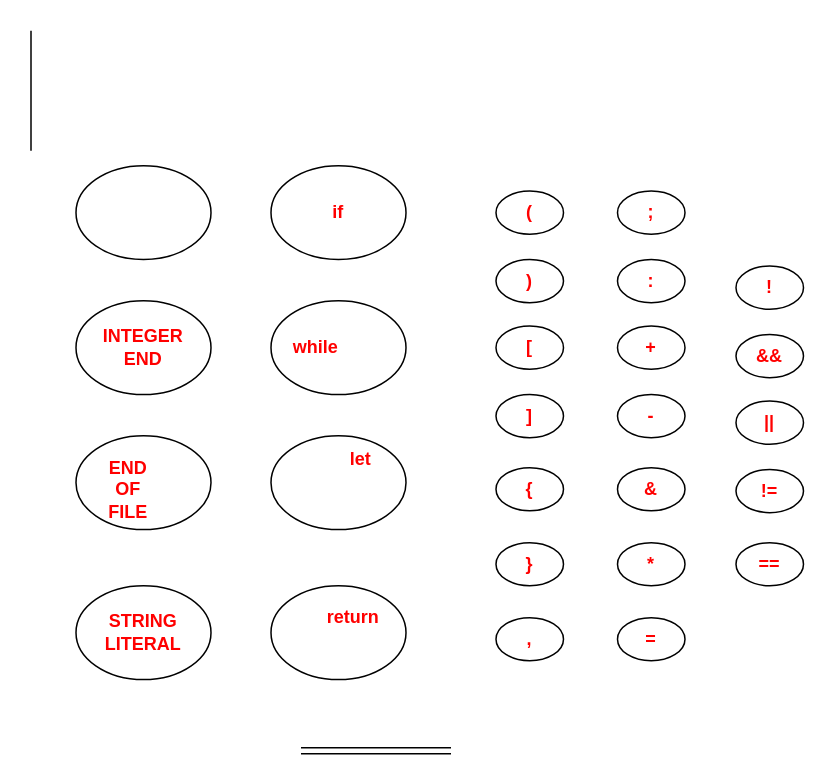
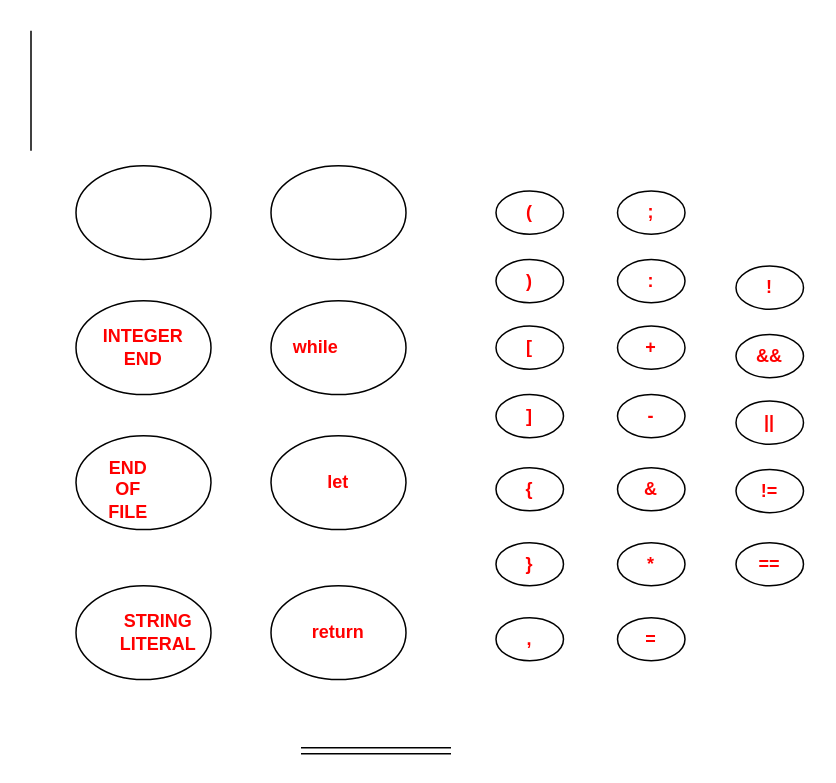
(338, 213) -> none
(361, 460) -> (338, 483)
(353, 618) -> (338, 633)
(143, 633) -> (158, 633)
